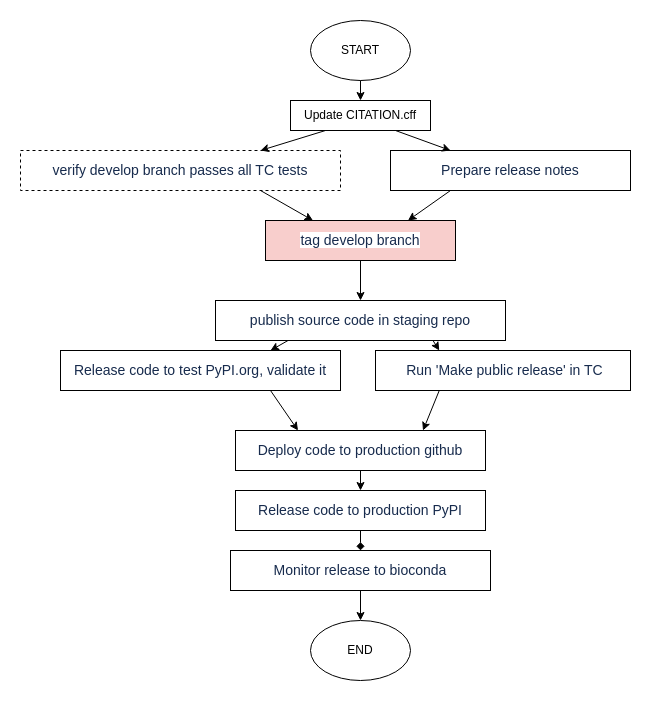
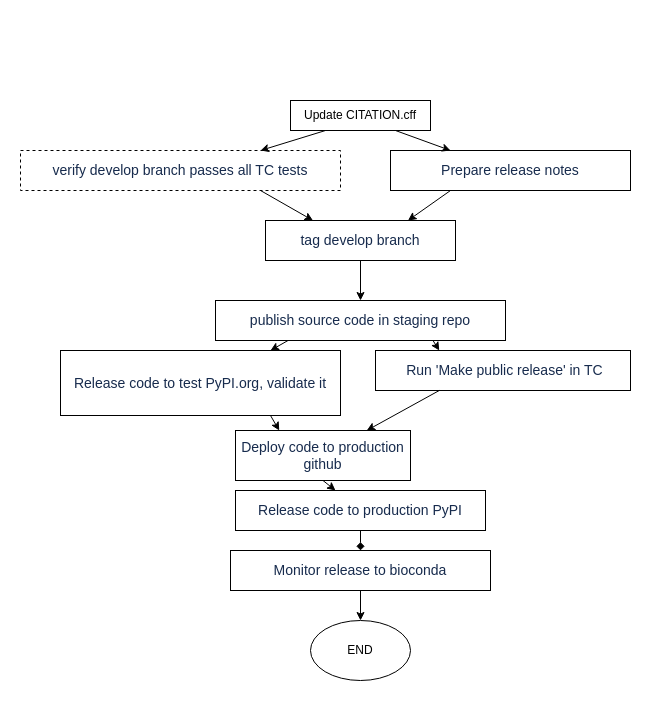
(361, 51) -> none
(361, 87) -> none
(361, 241) -> (361, 241)
(201, 371) -> (201, 383)
(361, 451) -> (323, 456)
